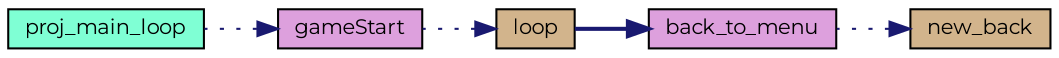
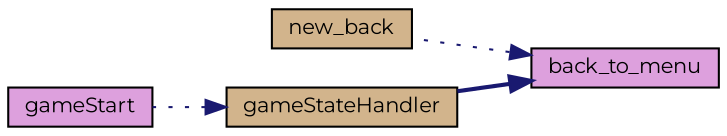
(106, 29) -> none
(536, 29) -> (342, 107)
(863, 29) -> (461, 45)
